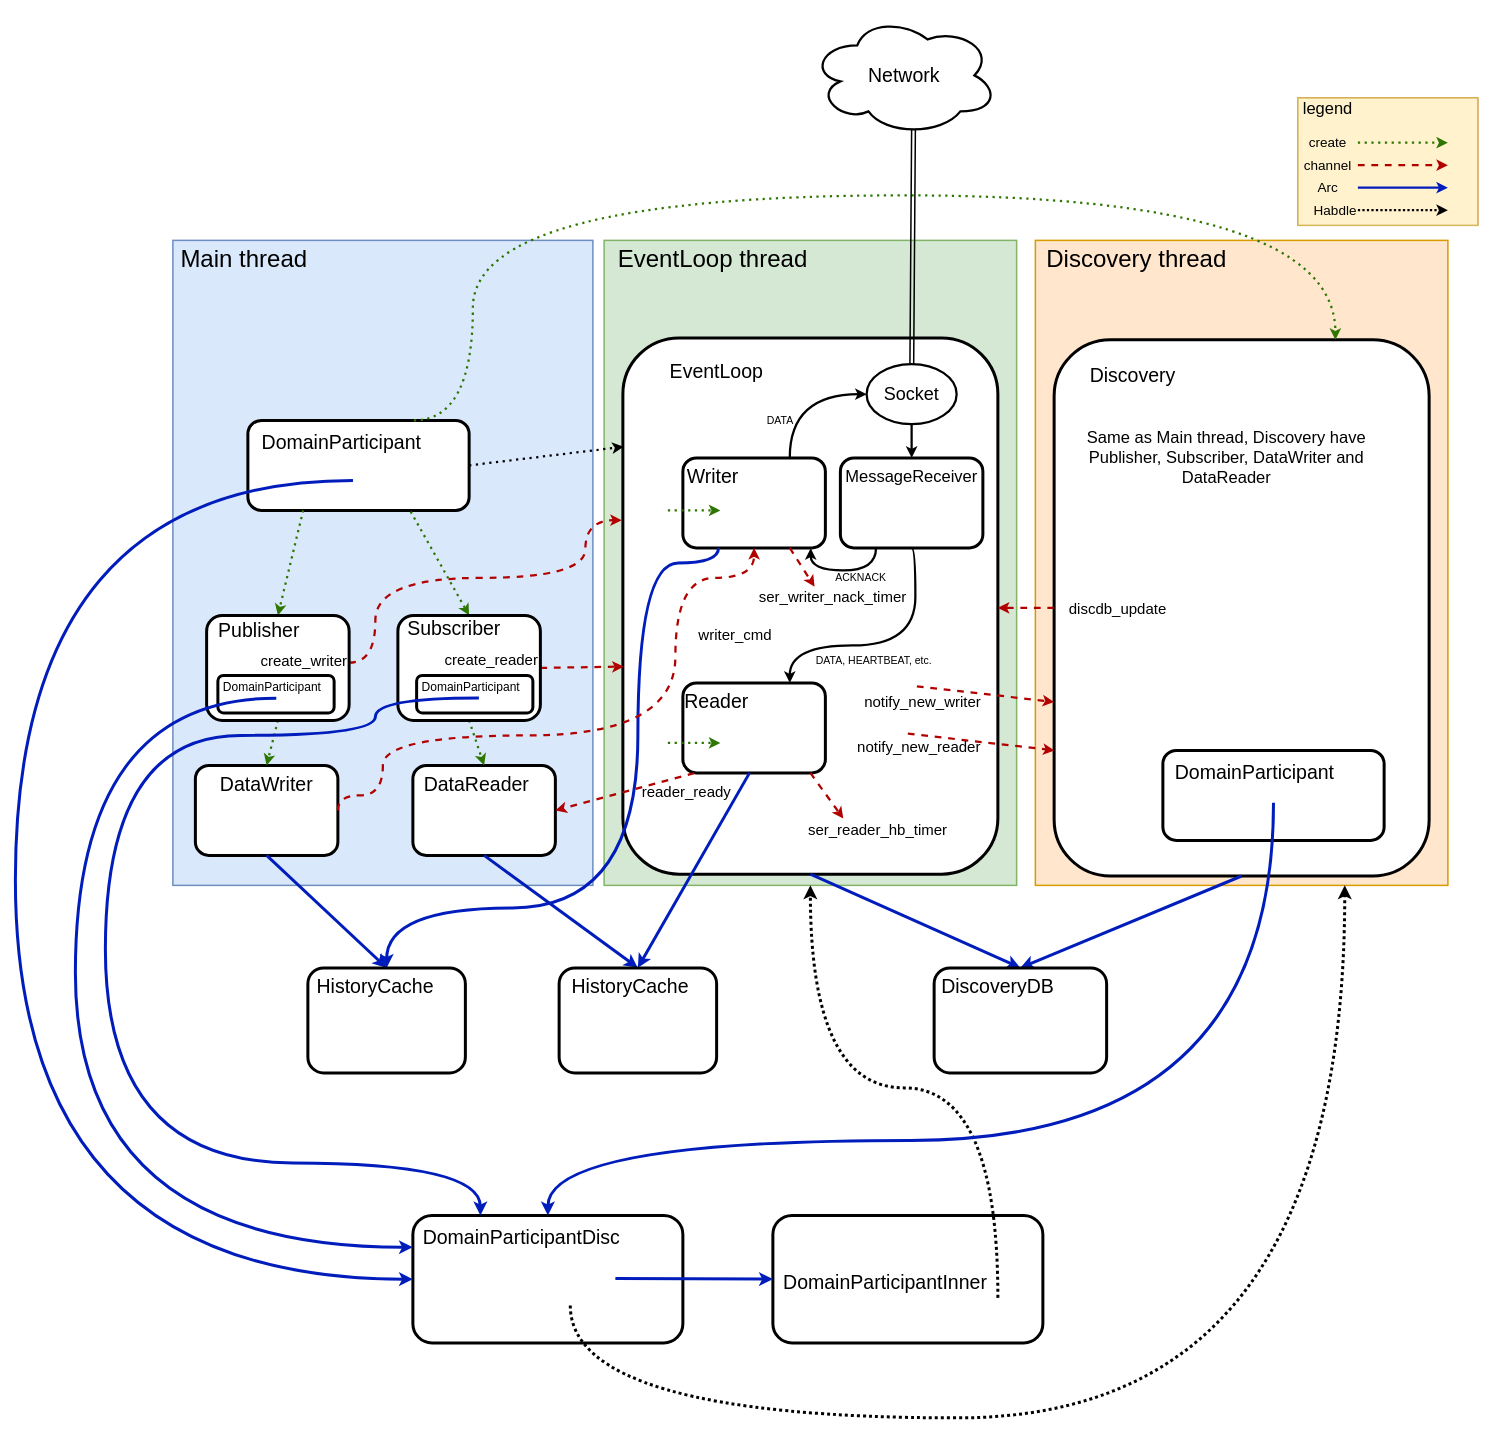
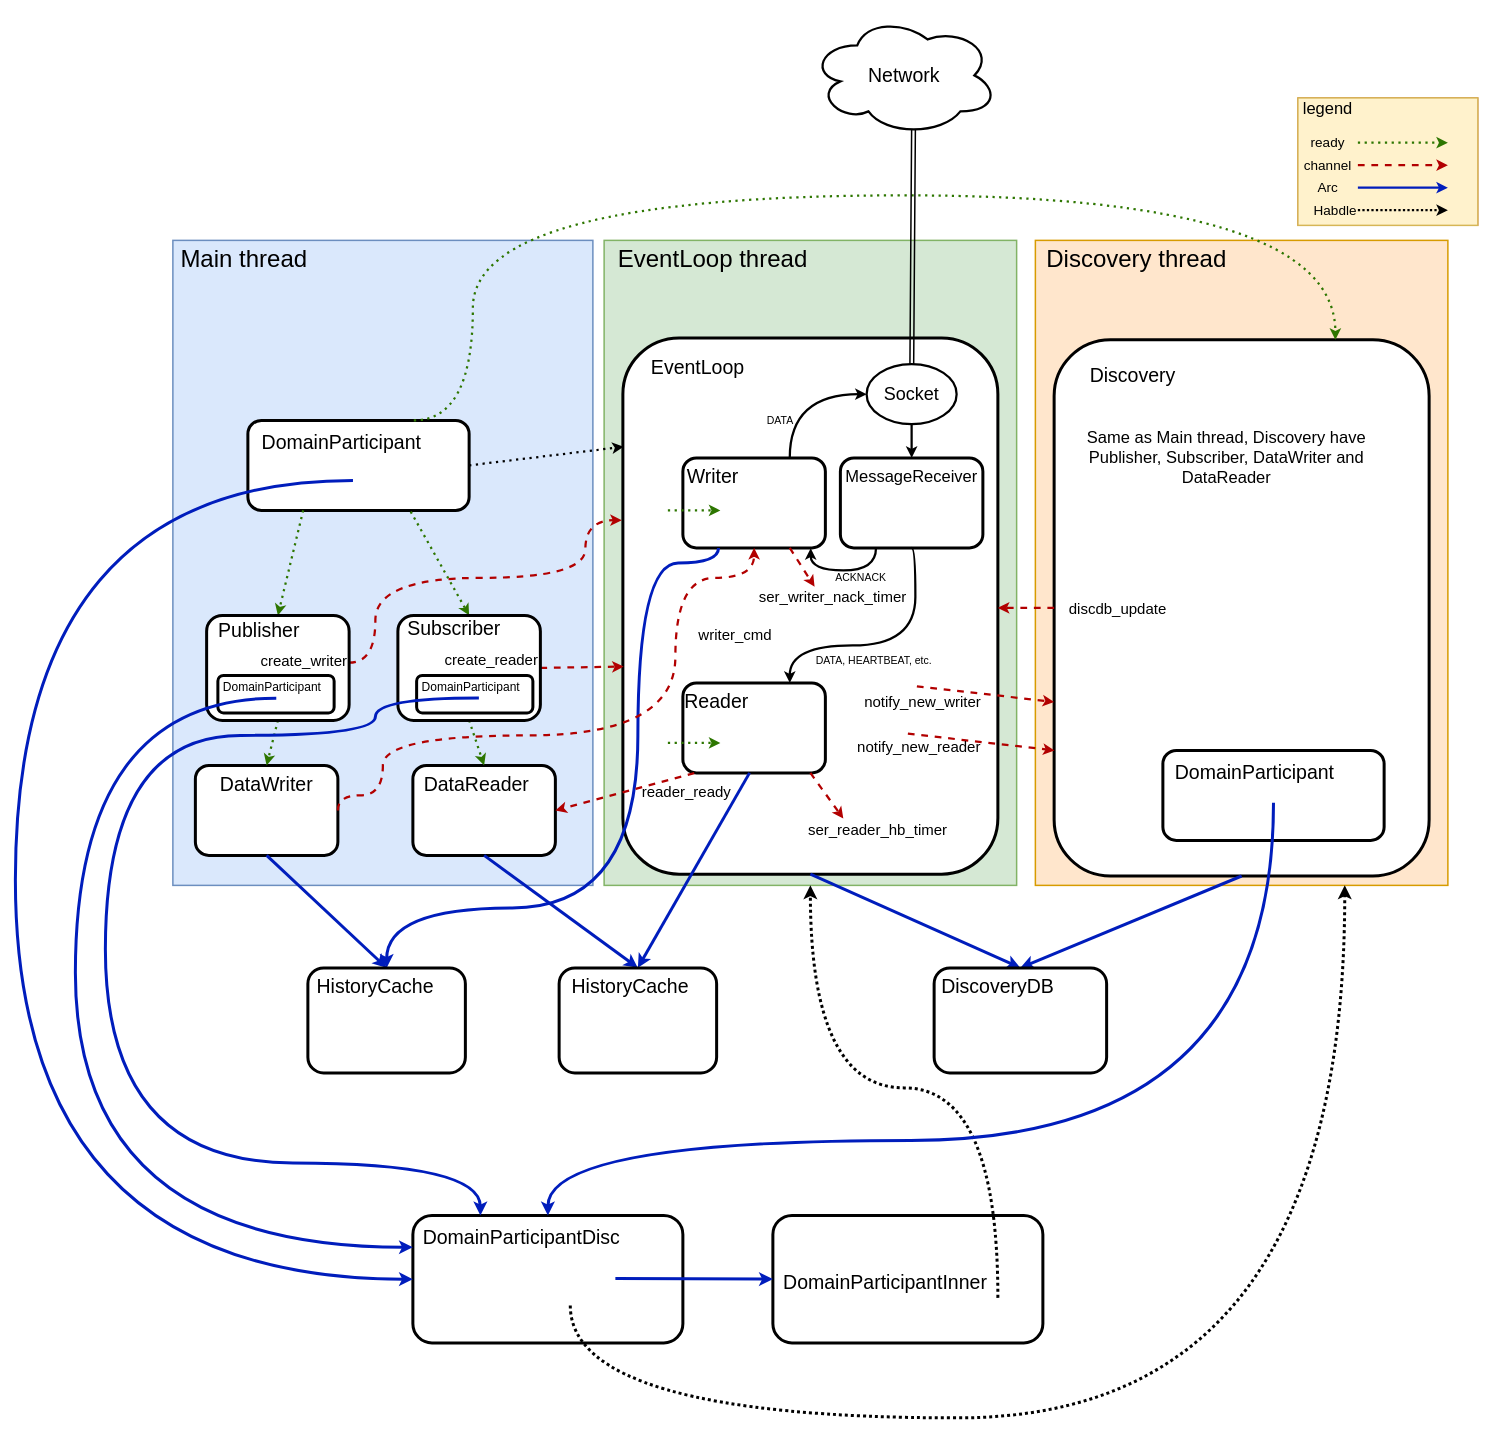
(1328, 143) -> (1328, 143)
(717, 372) -> (698, 368)
